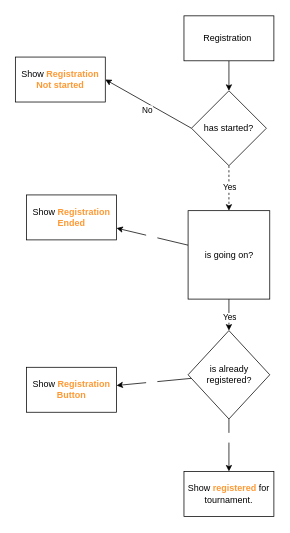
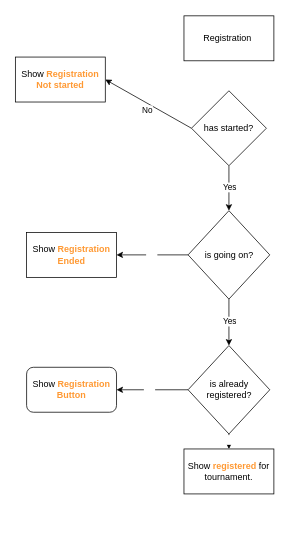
(229, 84) -> none
(229, 175) -> (229, 175)
(72, 217) -> (72, 255)
(229, 255) -> (229, 255)
(229, 375) -> (229, 390)
(72, 390) -> (72, 390)
(229, 494) -> (229, 471)
